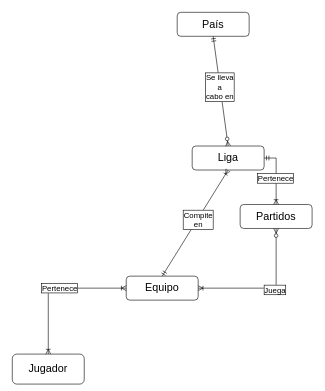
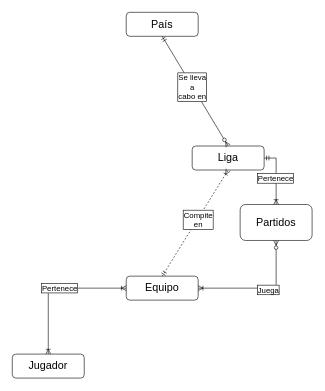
(213, 24) -> (162, 24)
(276, 217) -> (276, 223)
(179, 250) -> (179, 250)
(48, 369) -> (48, 366)
